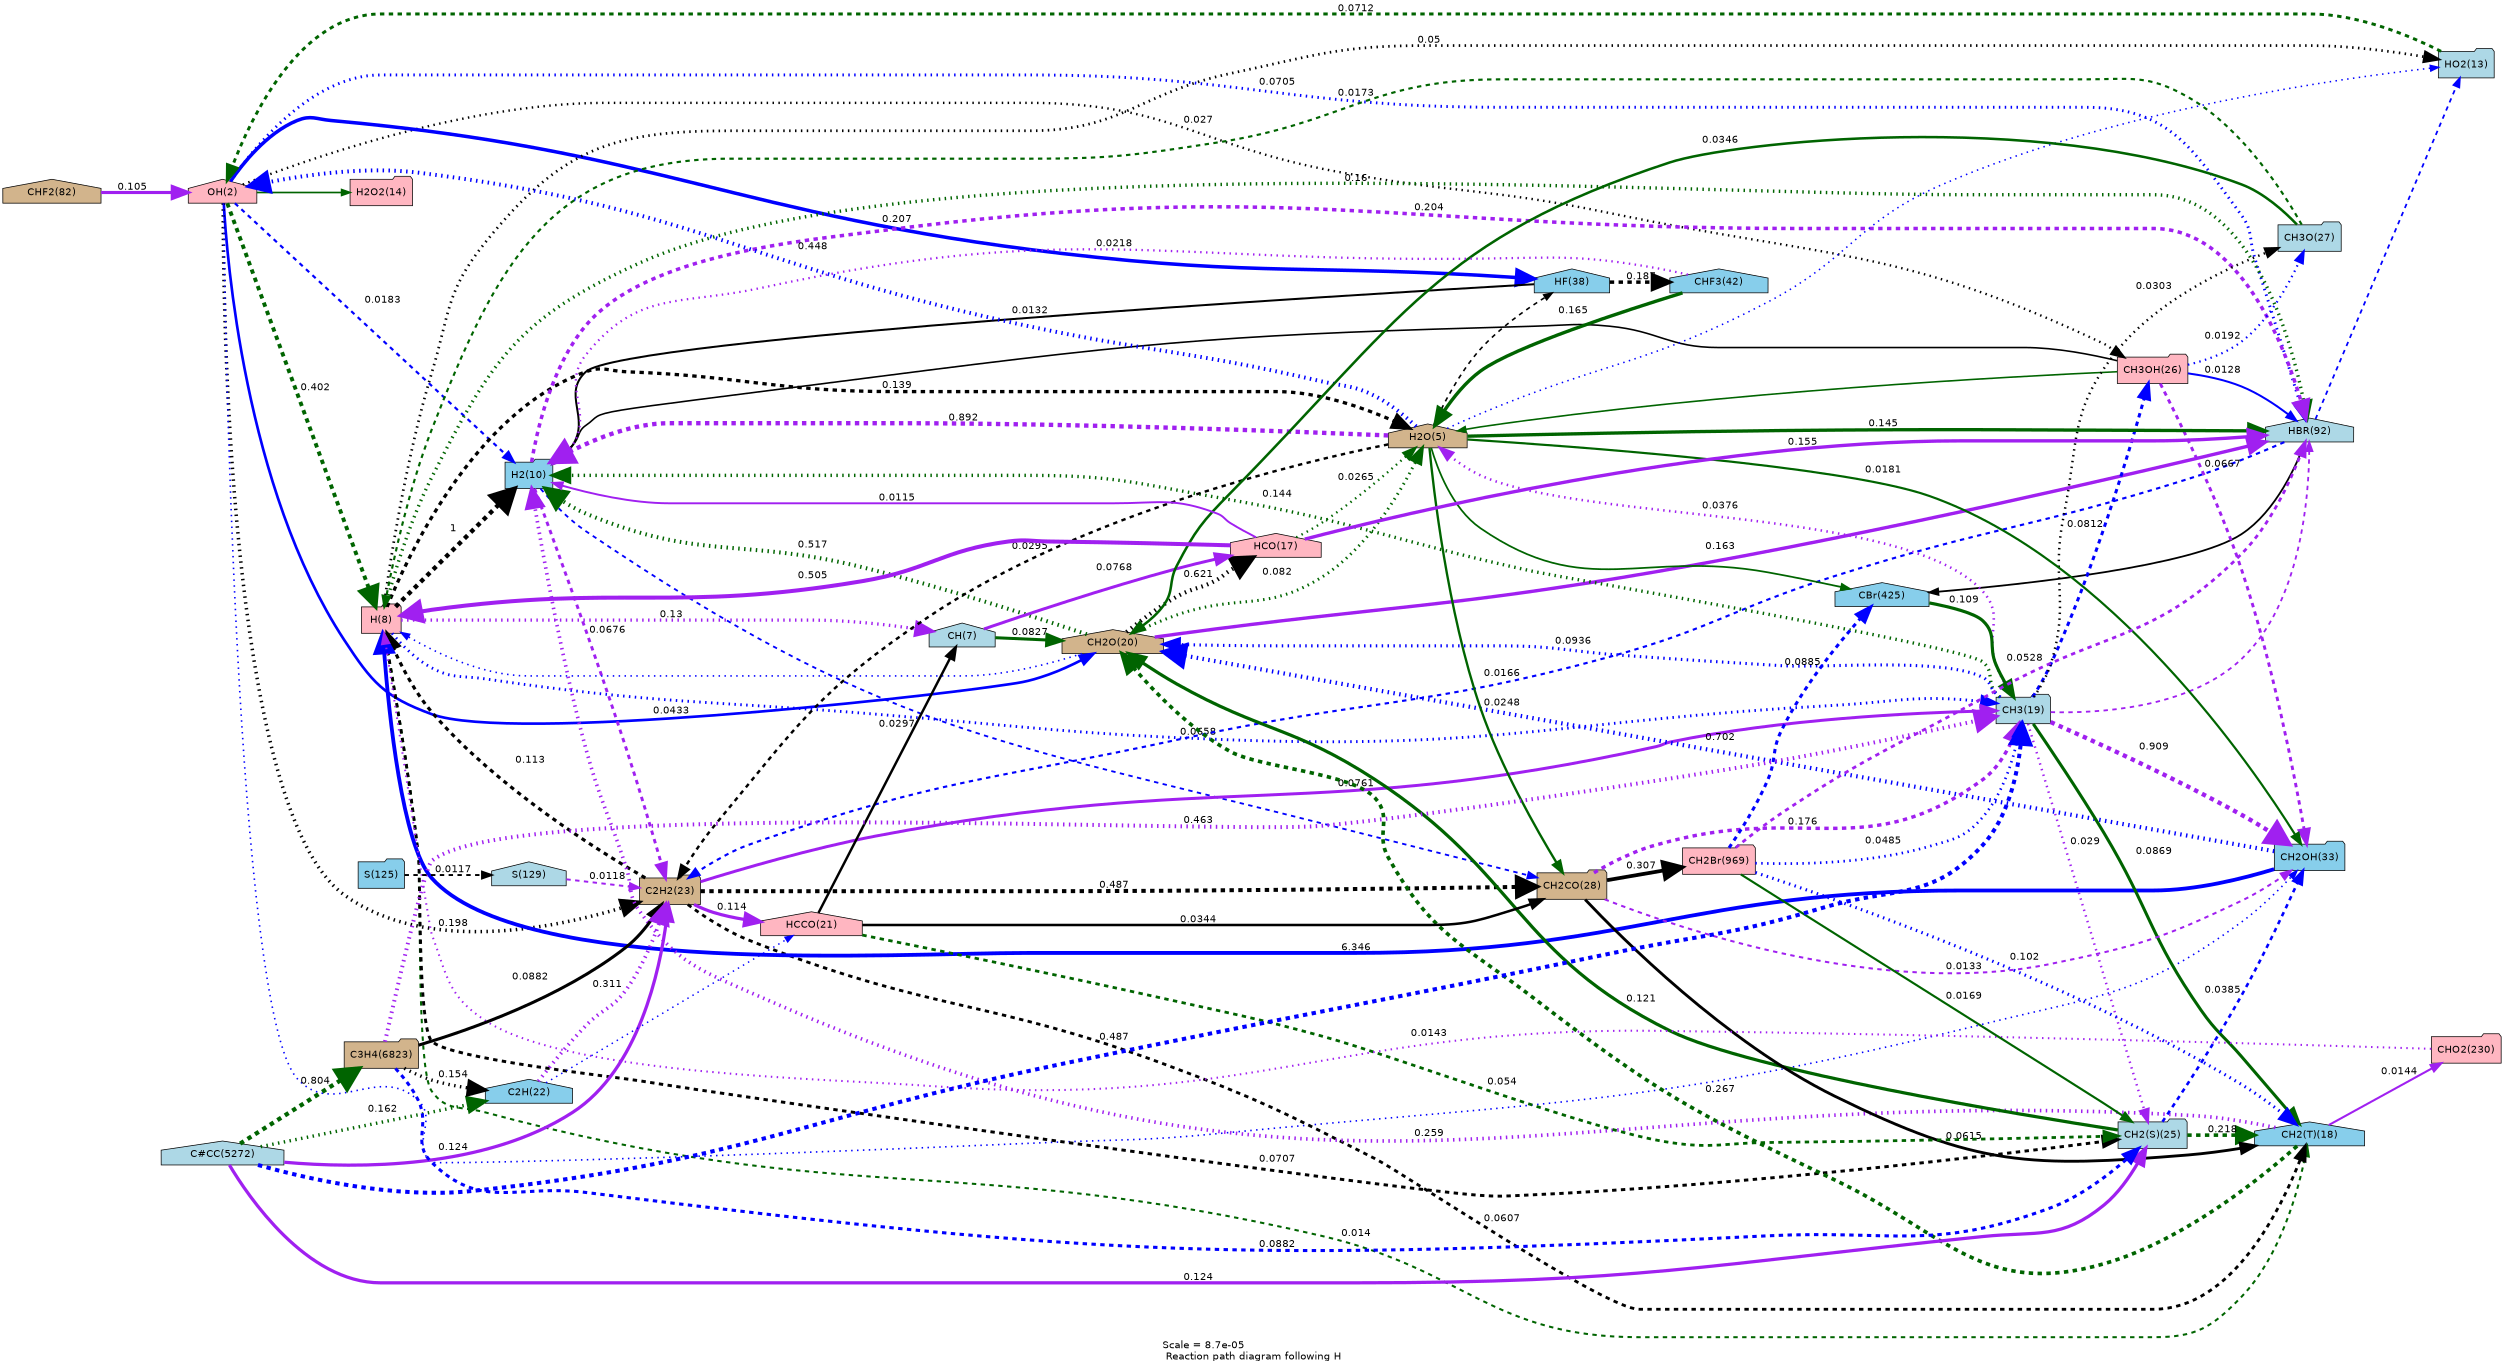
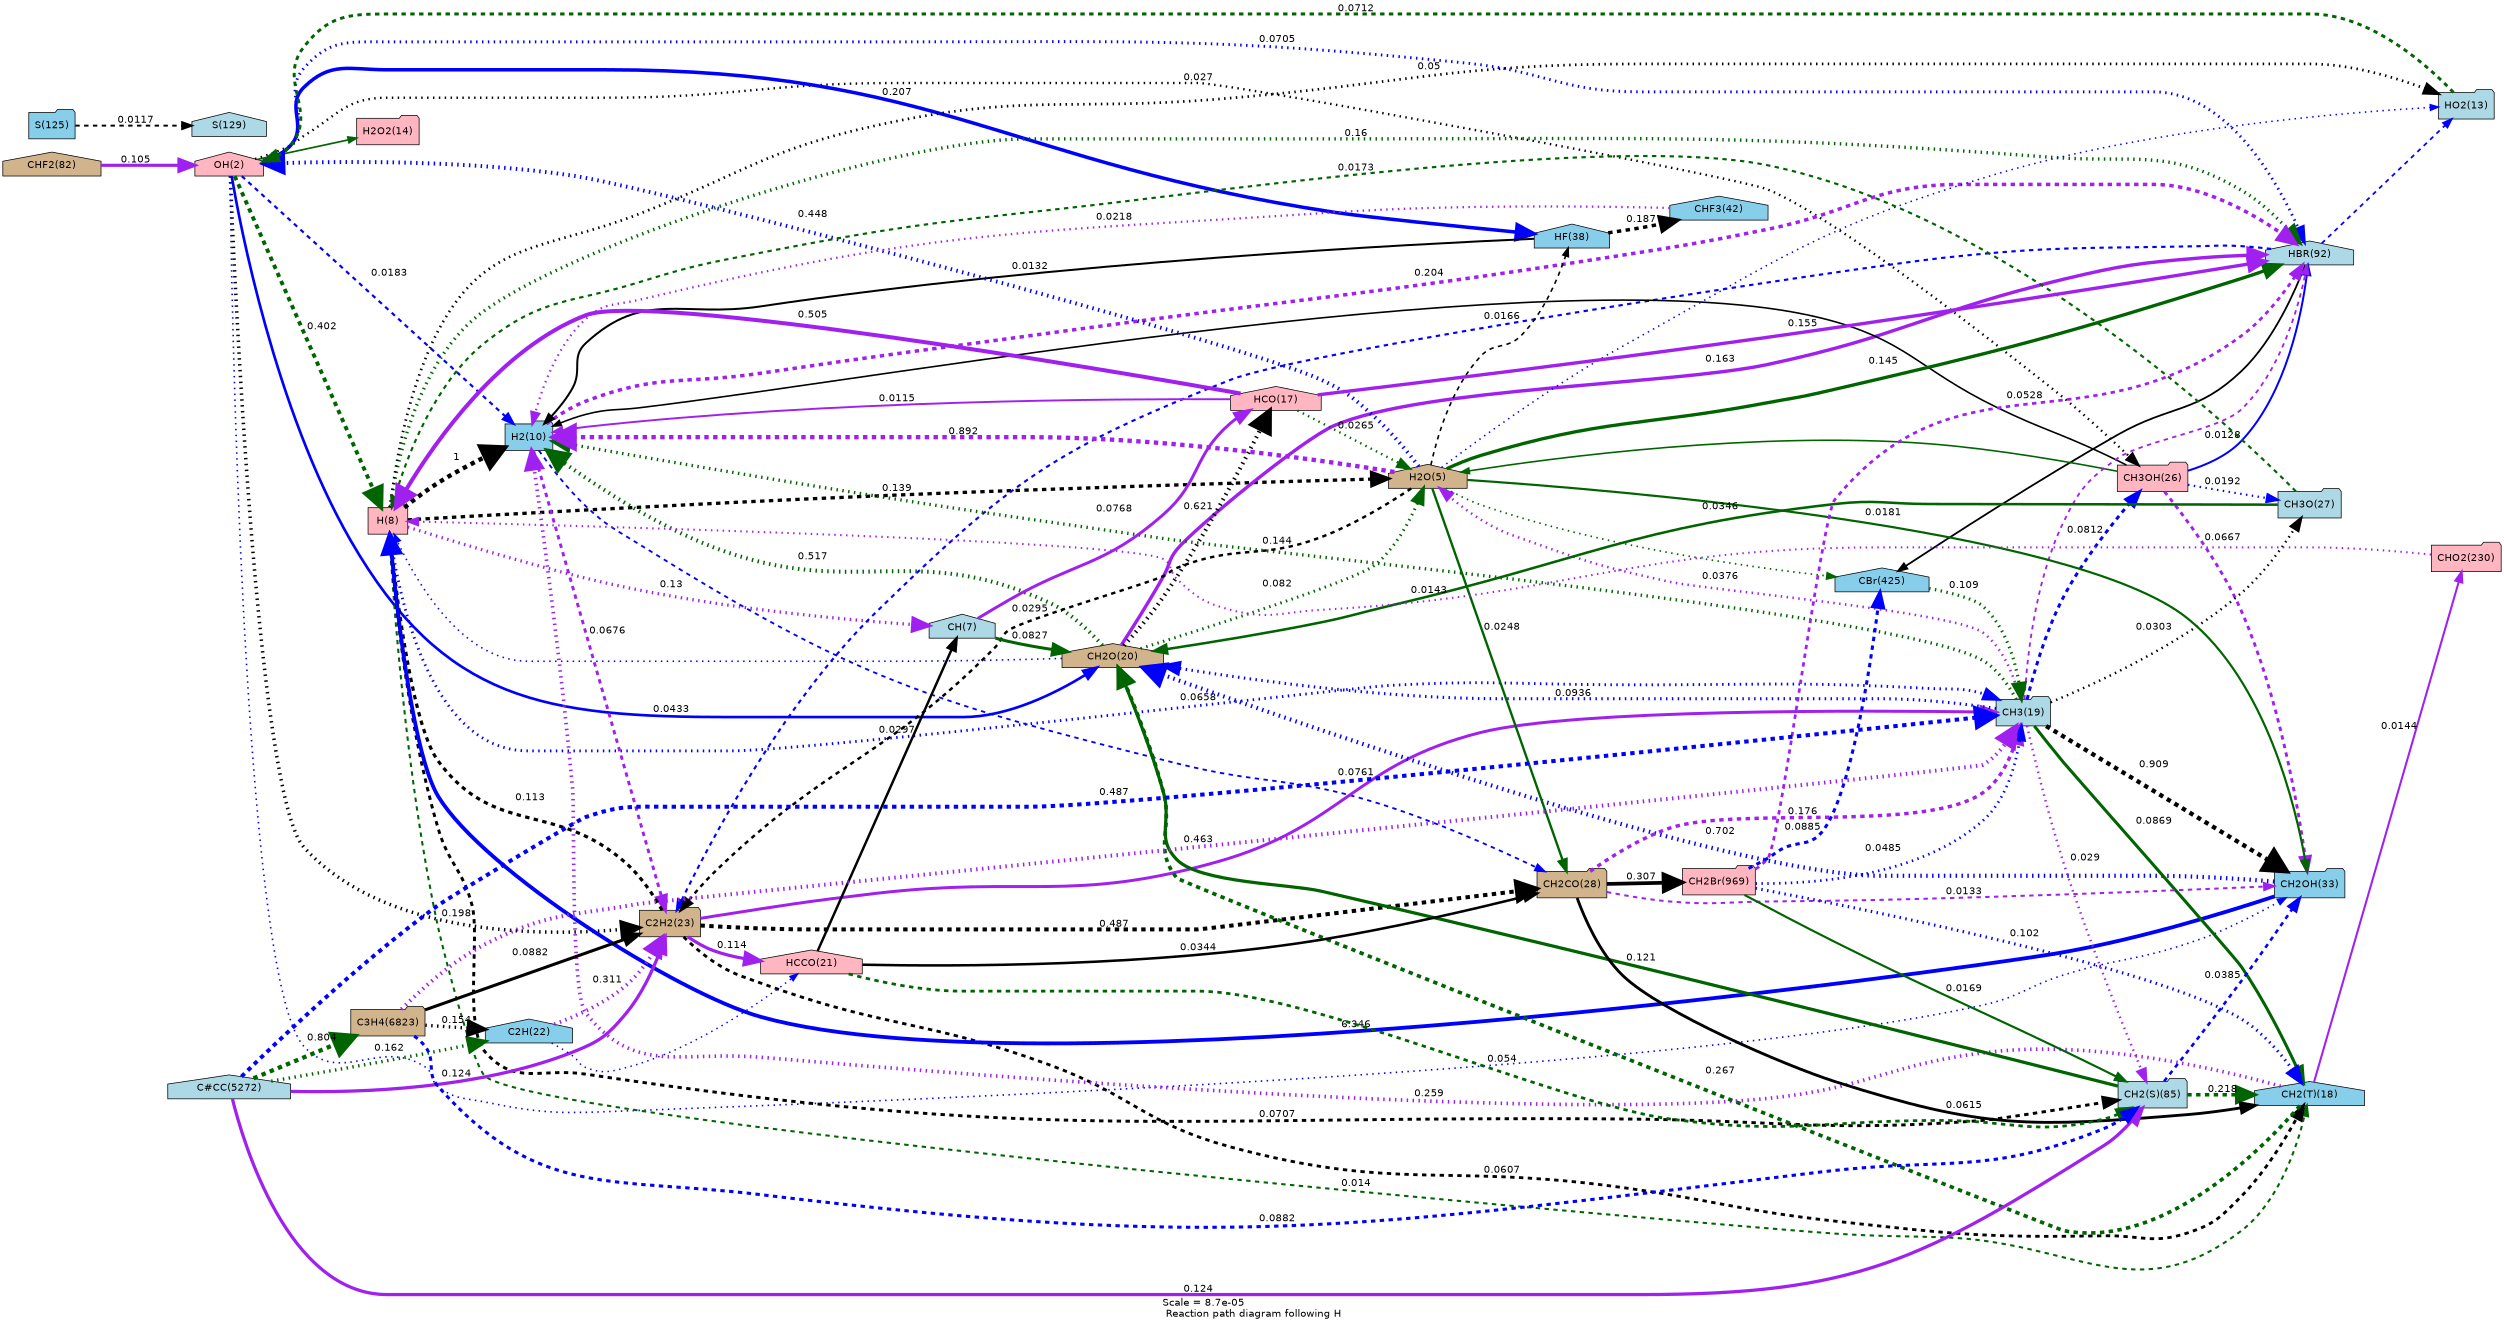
(1554, 336) -> none
(1609, 569) -> (1633, 545)
(1986, 625) -> (1993, 617)
(2162, 774) -> (2157, 793)
(598, 883) -> none
(2153, 1135) -> (2153, 1095)
